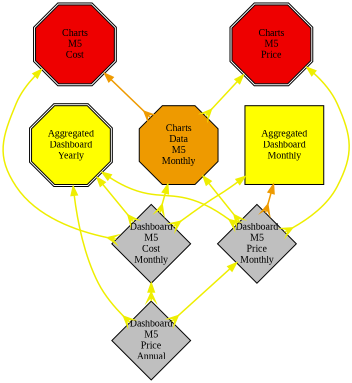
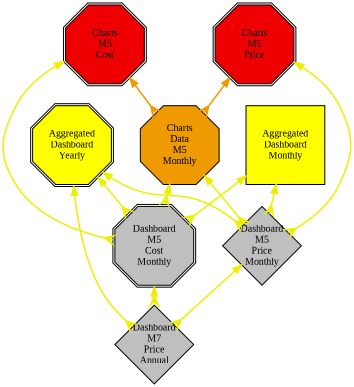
(224, 96) -> (217, 95)
(269, 199) -> (273, 199)
(151, 244) -> (154, 246)
(151, 341) -> (154, 345)
